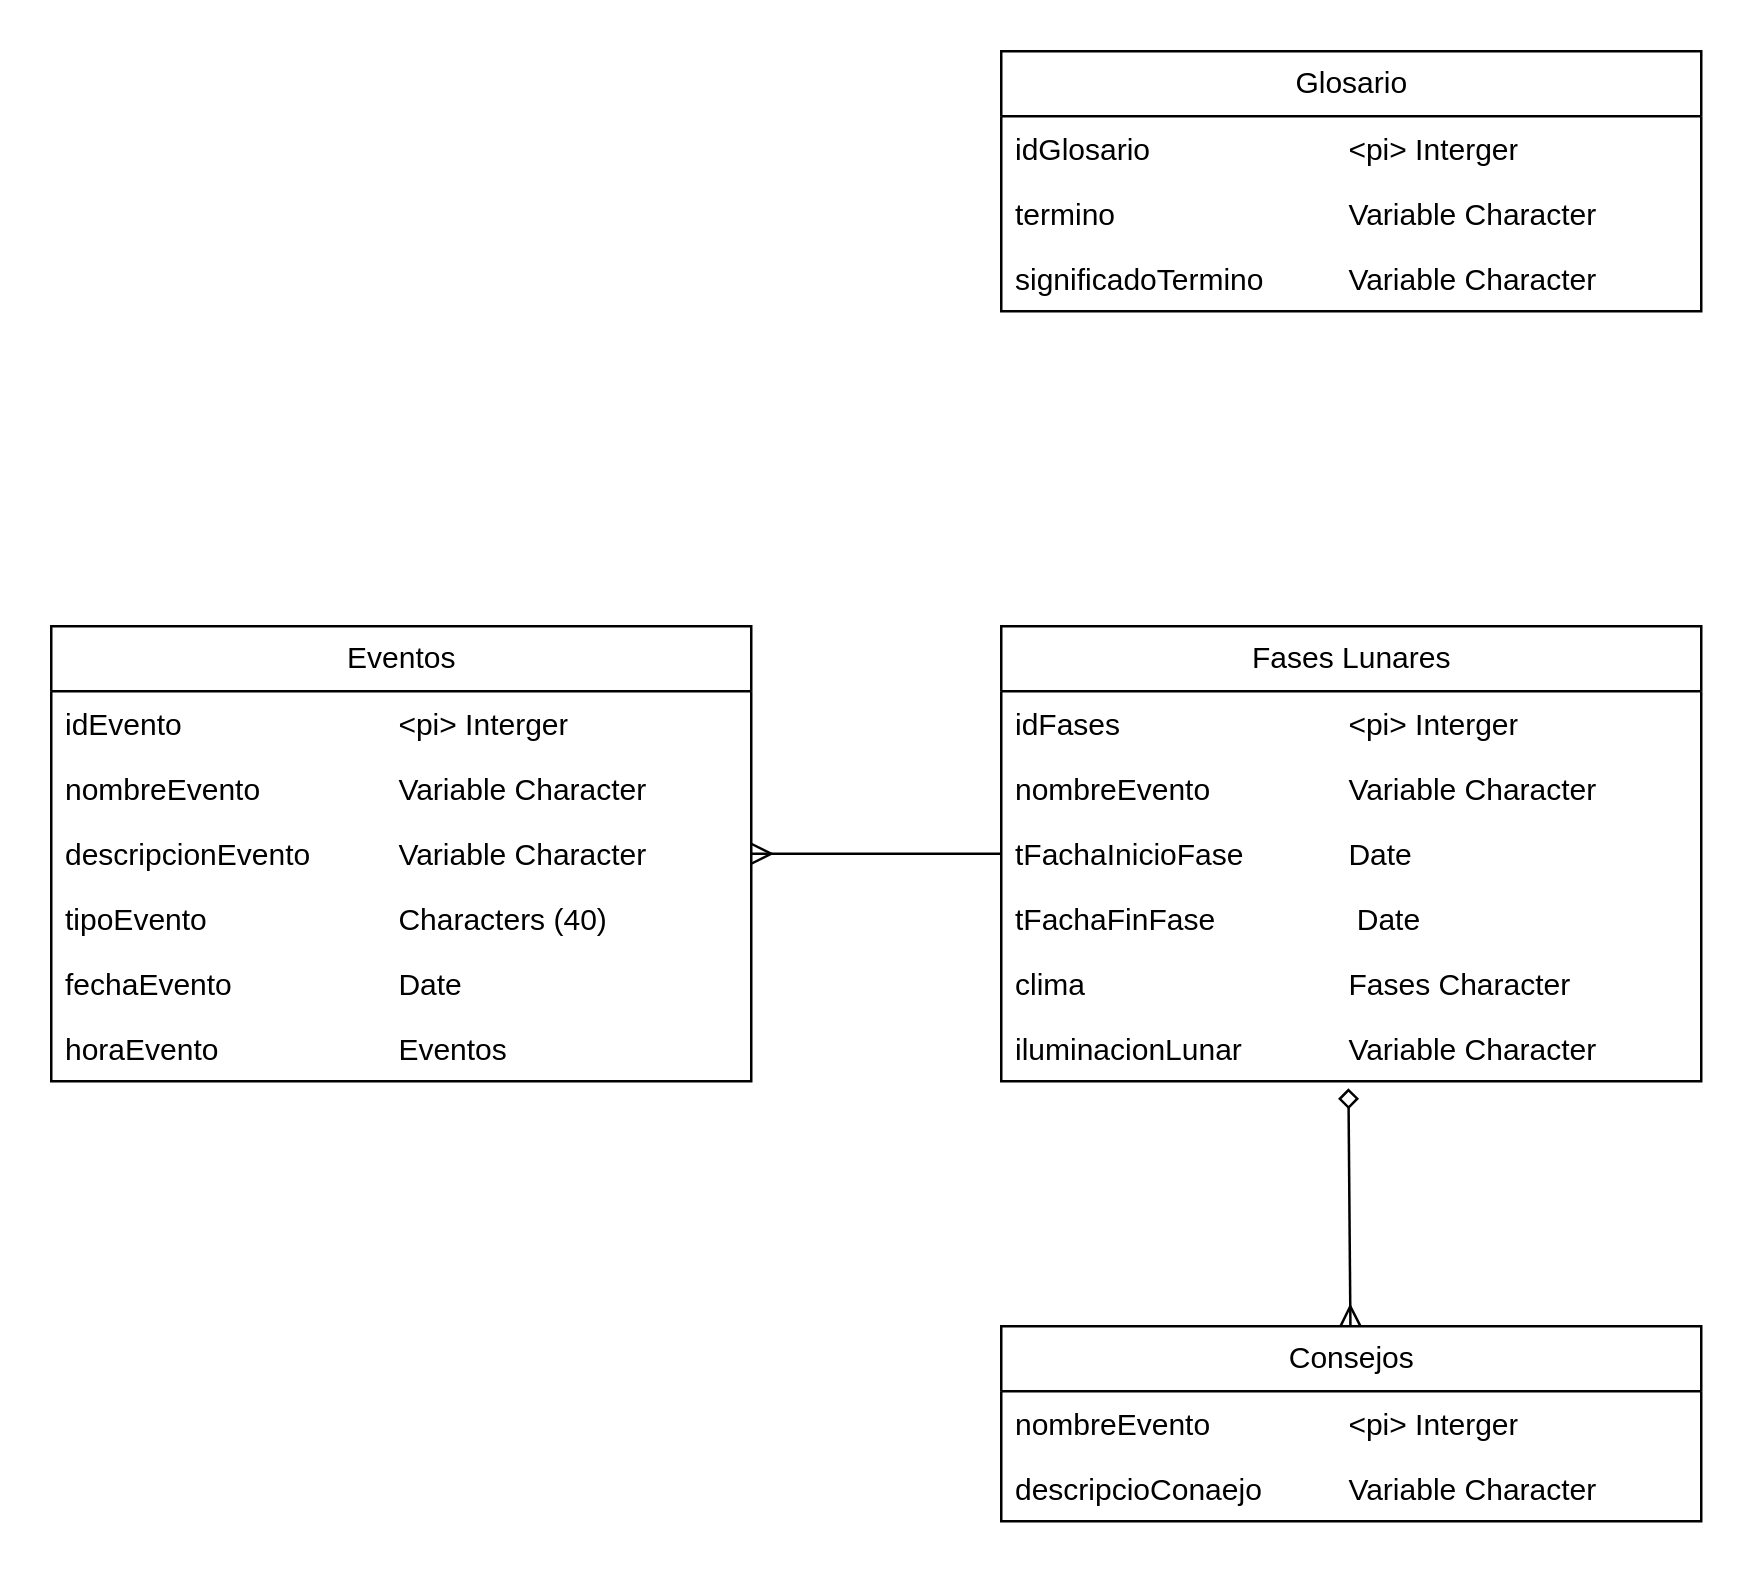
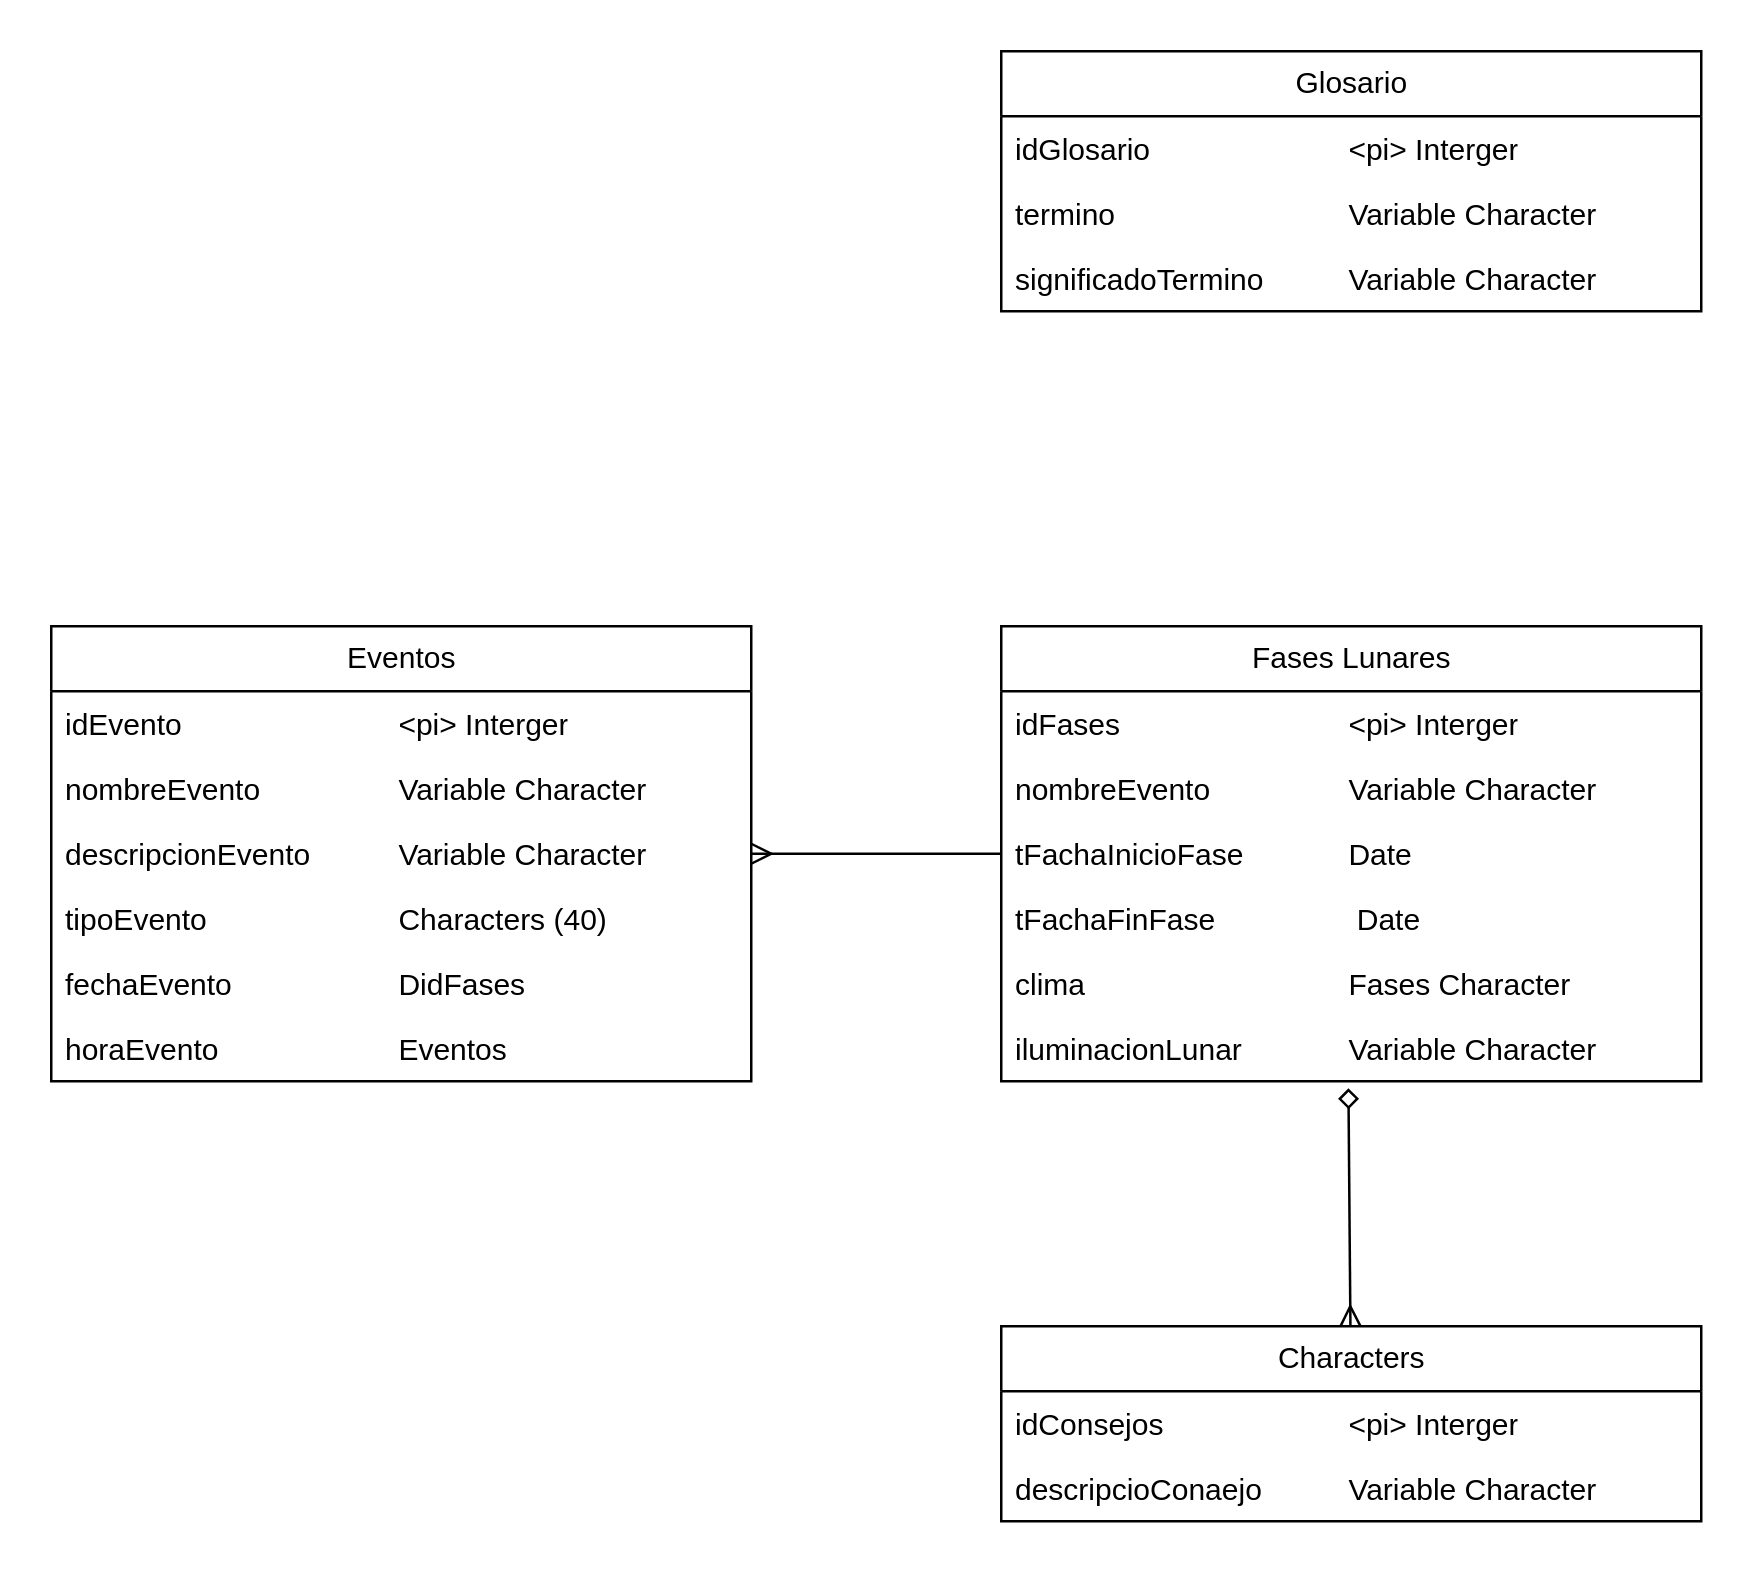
(226, 987) -> (256, 987)
(1353, 1359) -> (1353, 1359)
(1244, 1427) -> (1223, 1427)
